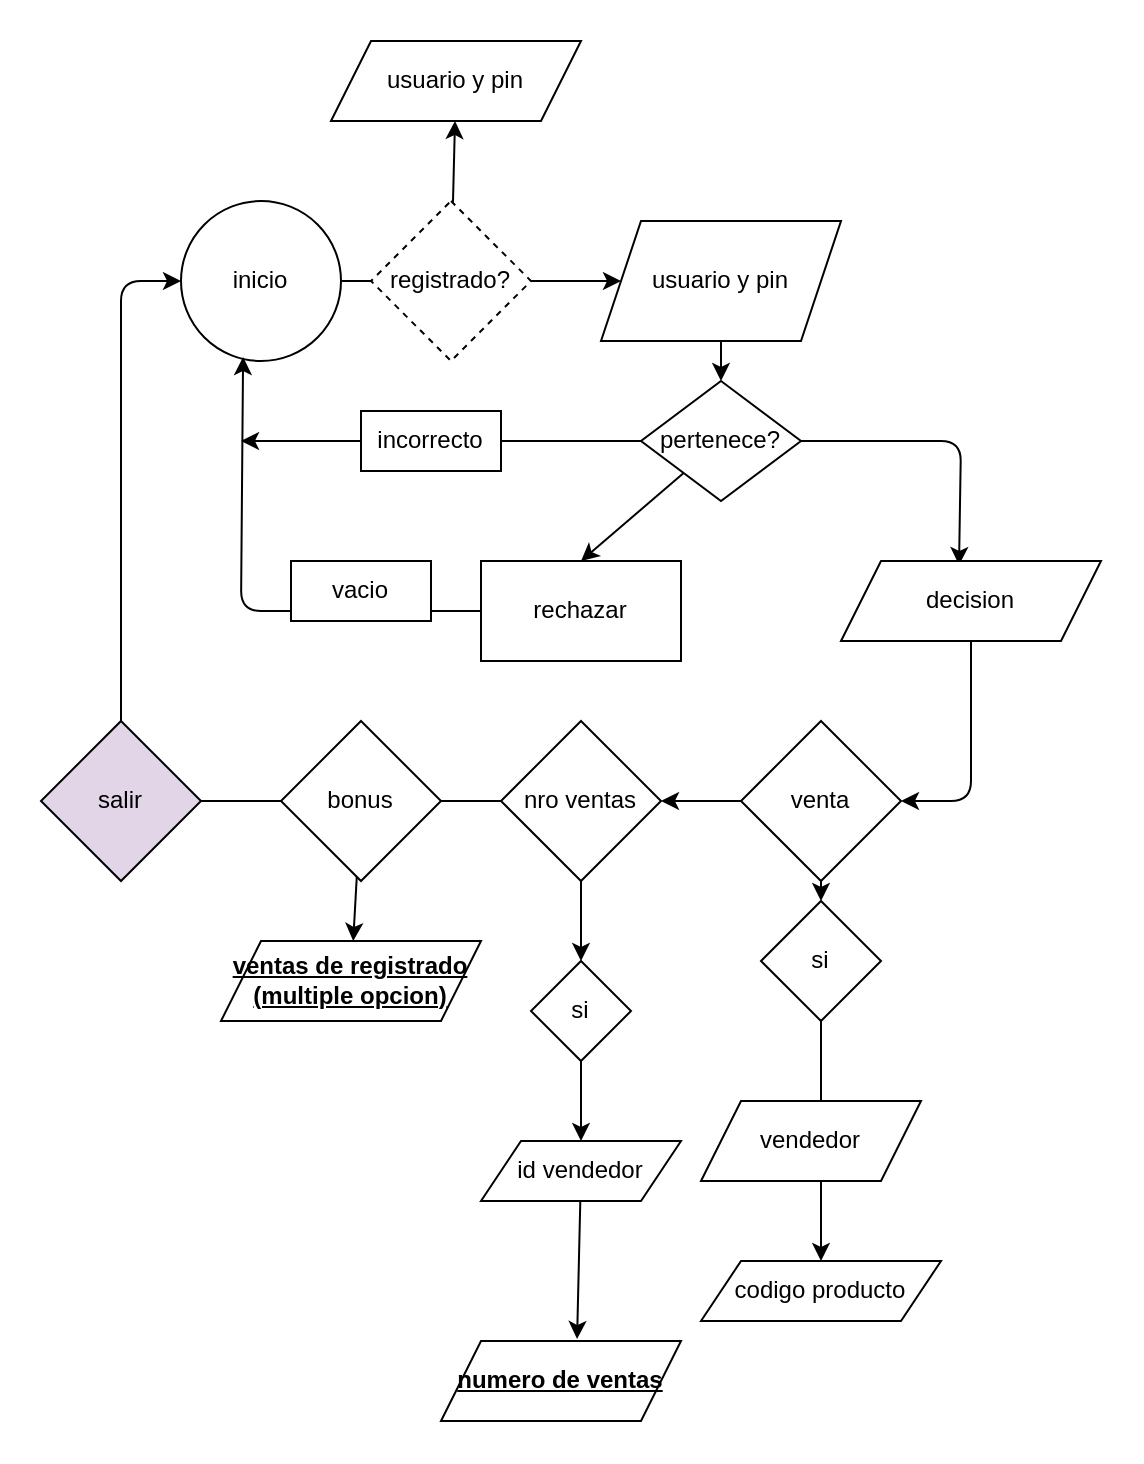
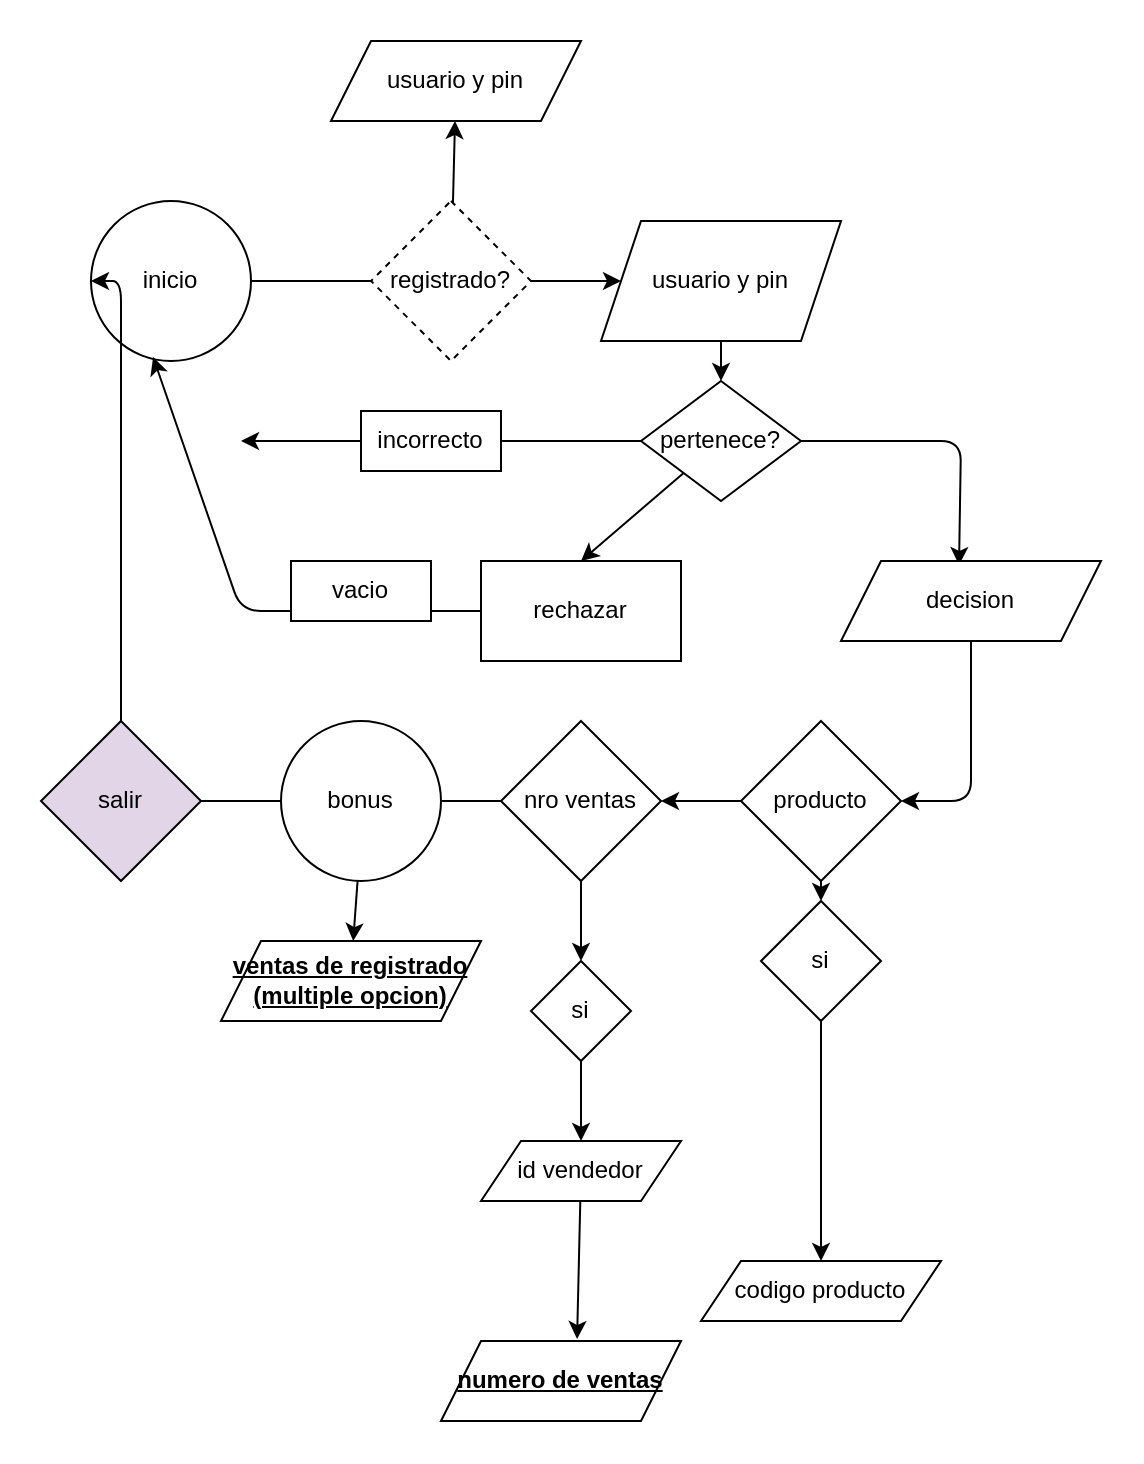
(261, 281) -> (171, 281)
(361, 801) -> (361, 801)
(821, 801) -> (821, 801)
(811, 1141) -> none
